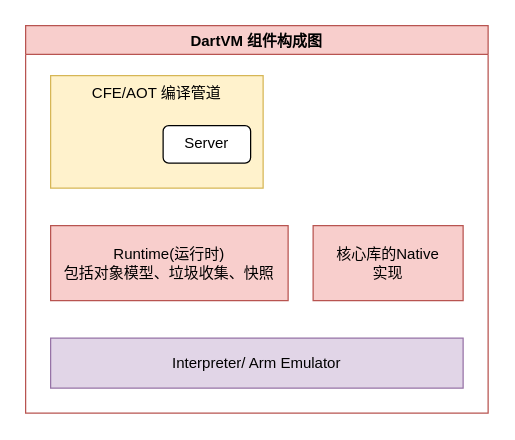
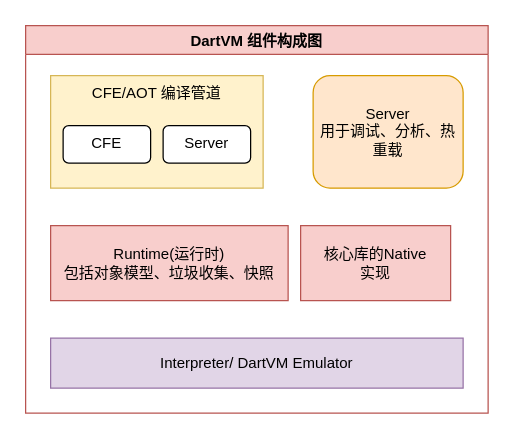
none -> (388, 132)
none -> (107, 144)
(388, 263) -> (376, 263)
(257, 363) -> (257, 363)
